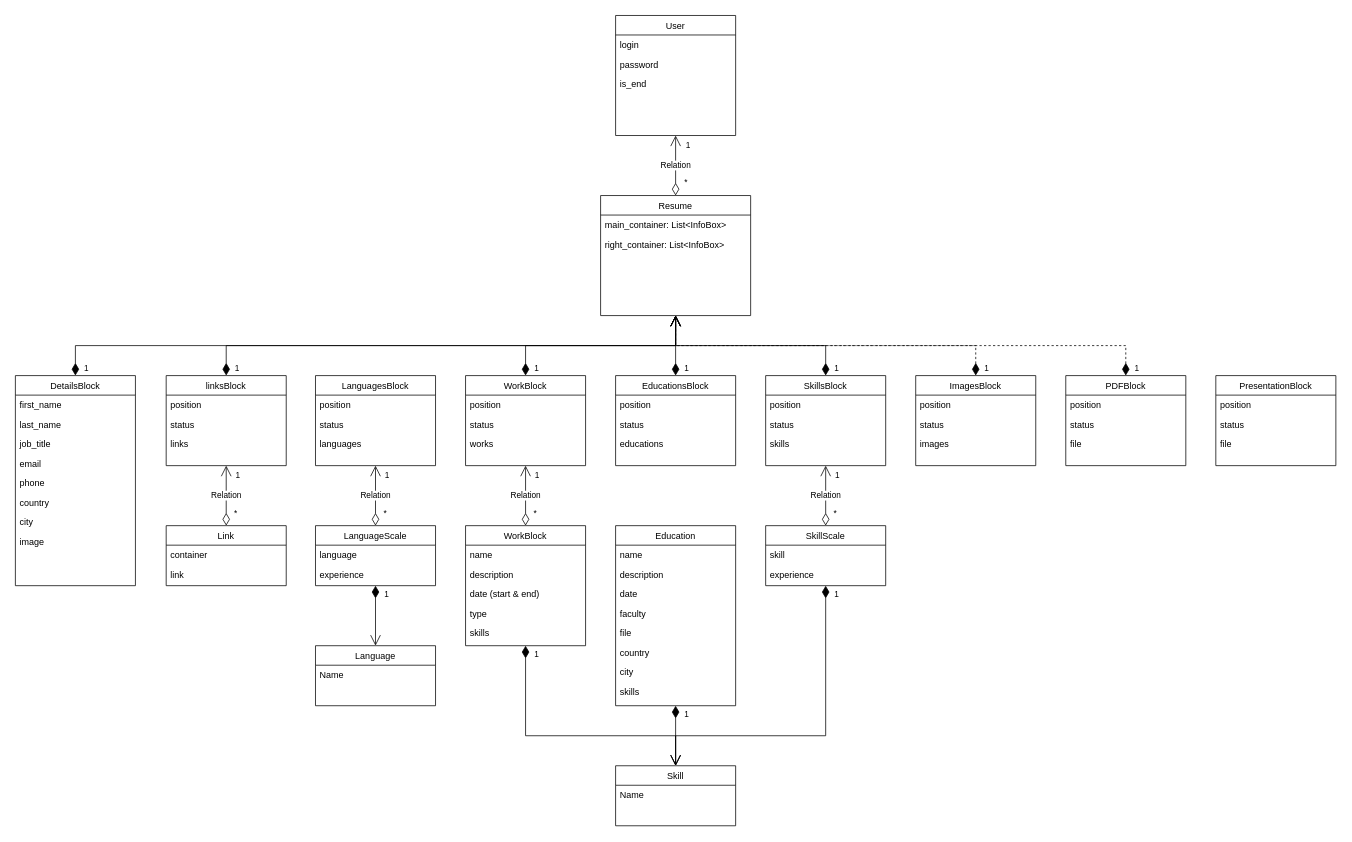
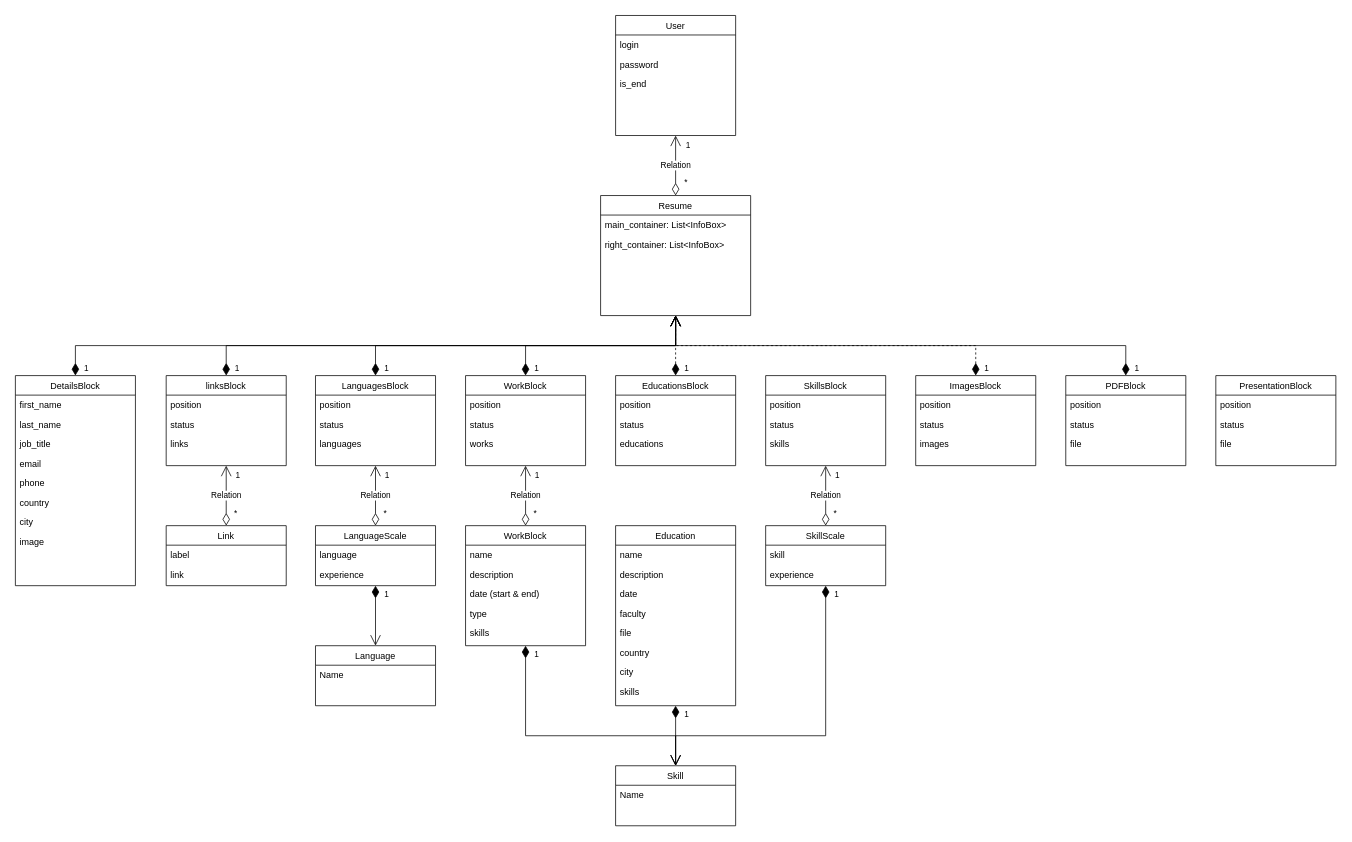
(1060, 345) -> (1060, 345)
none -> (375, 355)
(675, 355) -> (675, 355)
(825, 355) -> none
(192, 555) -> (181, 555)
